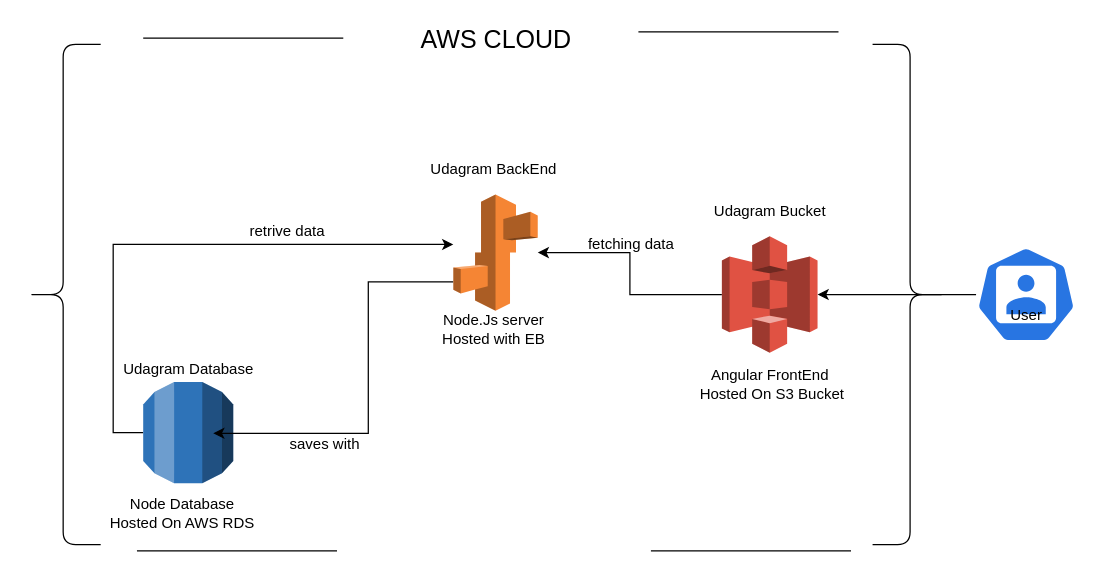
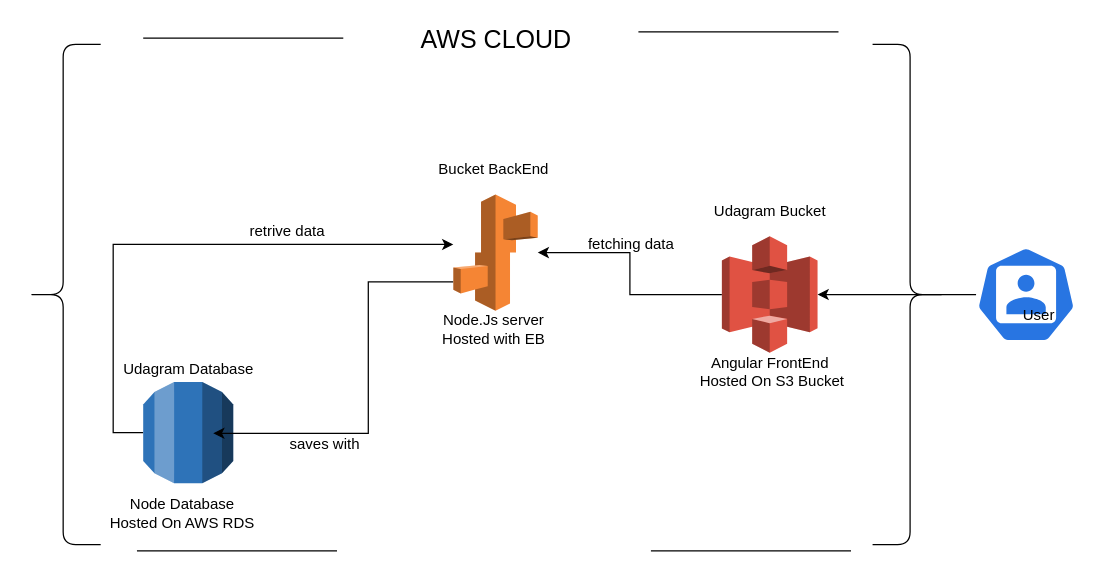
(494, 169) -> (494, 169)
(1026, 315) -> (1038, 315)
(769, 384) -> (769, 371)
